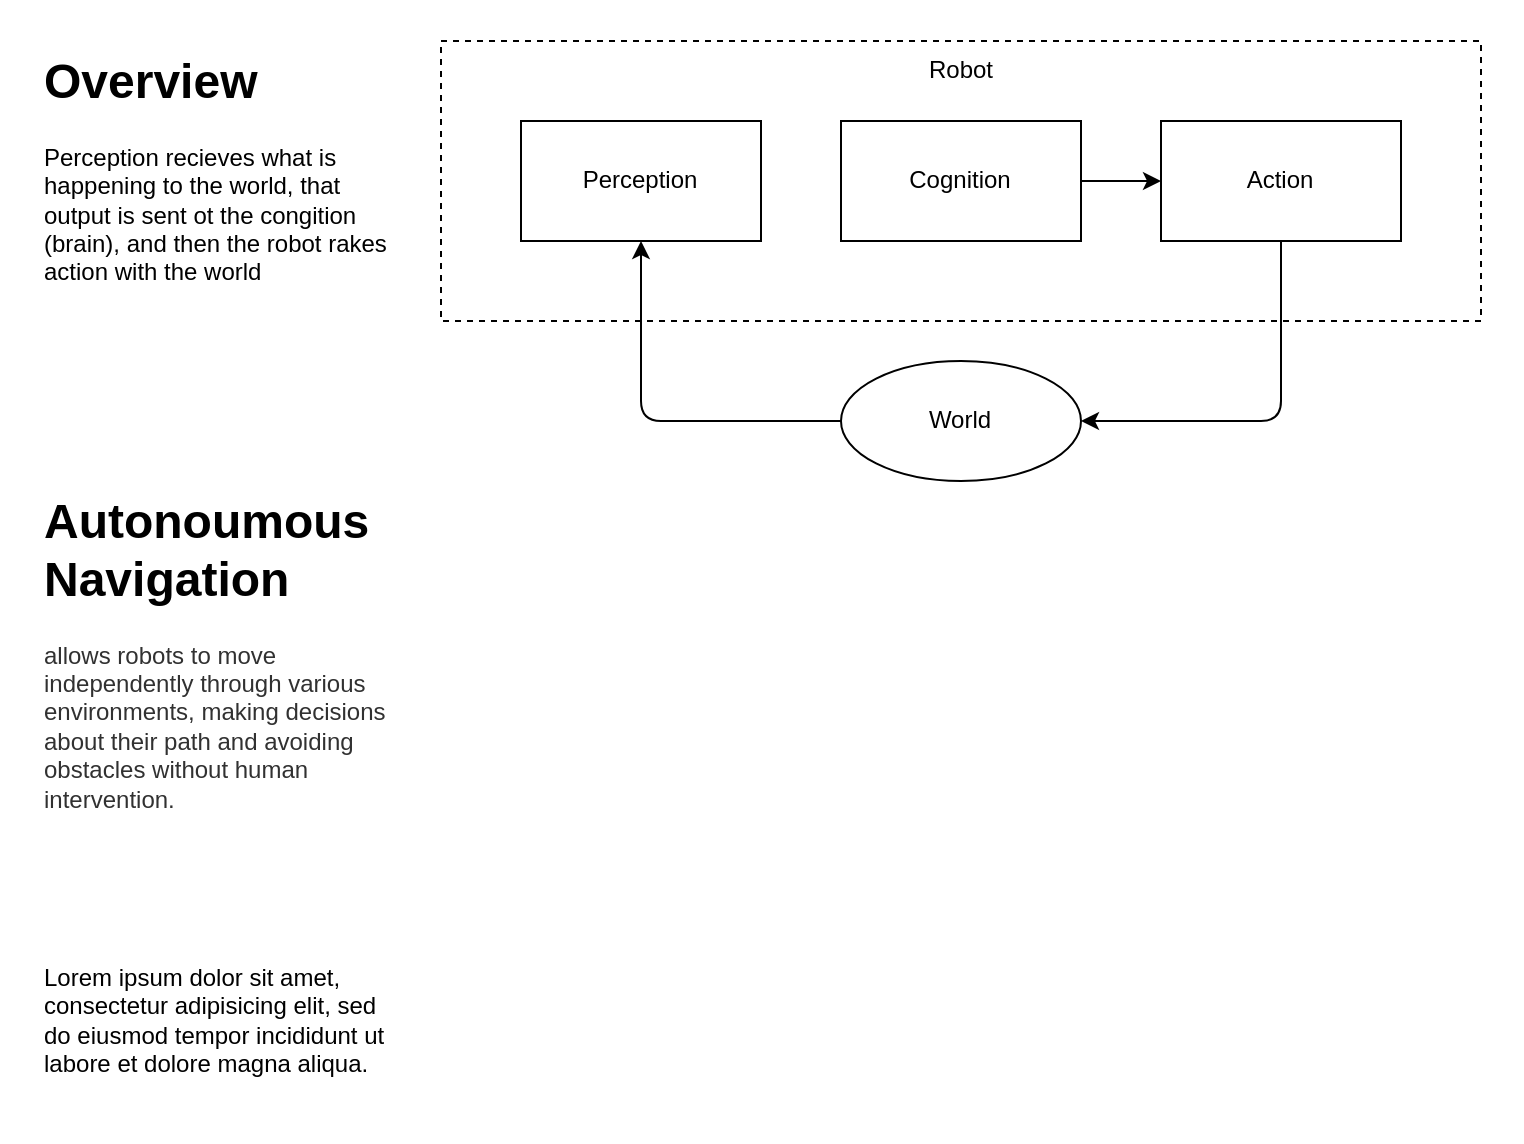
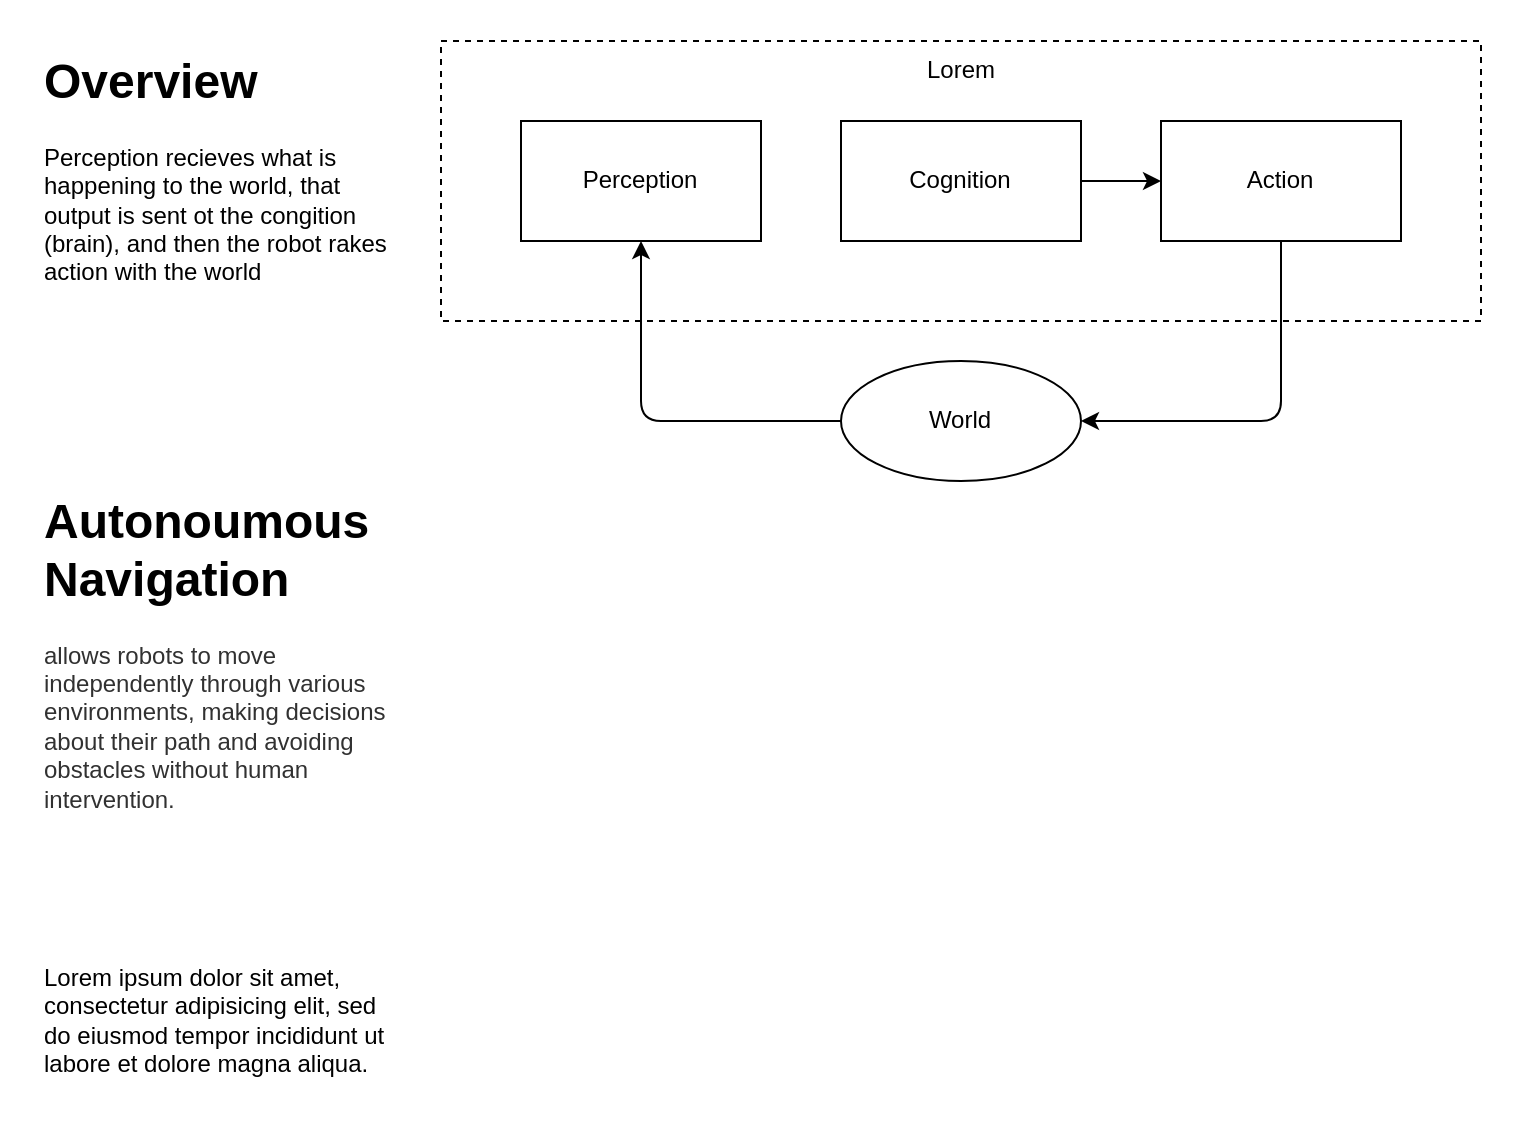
(962, 71) -> (962, 71)
